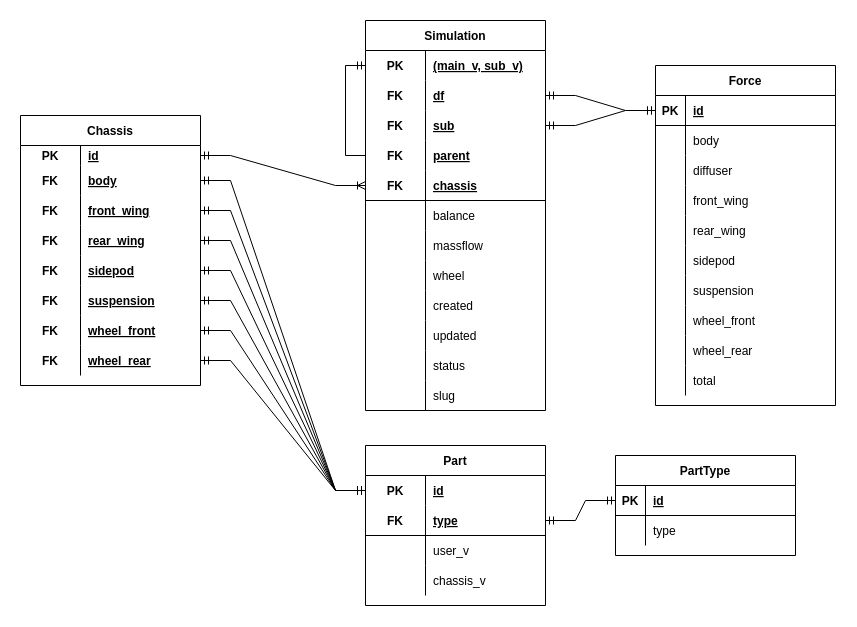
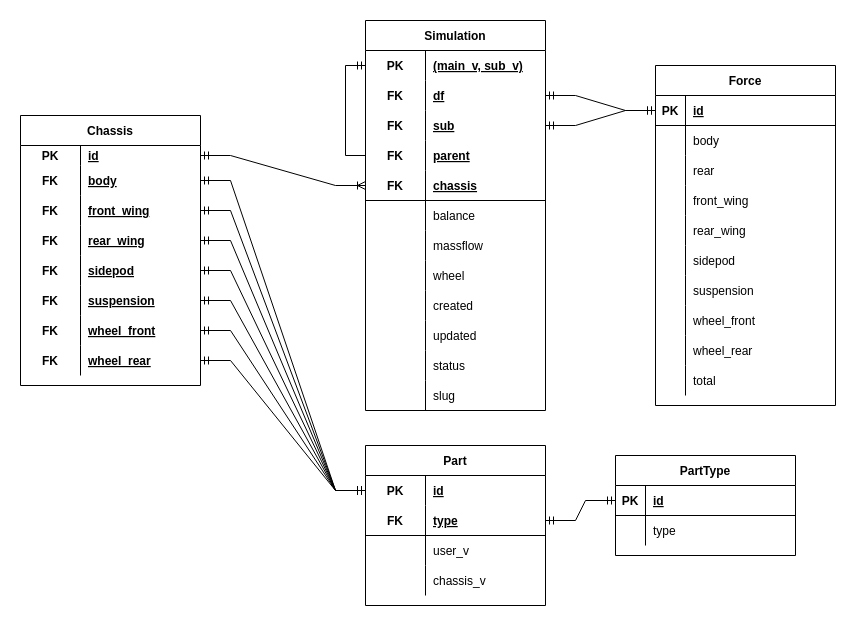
(718, 171) -> (706, 171)
